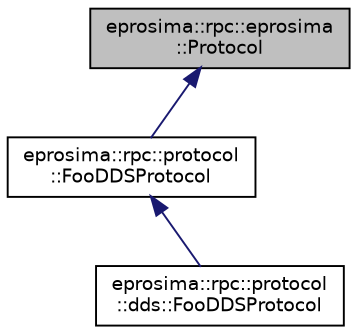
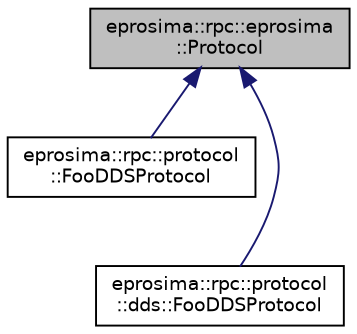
(181, 239) -> (278, 177)
